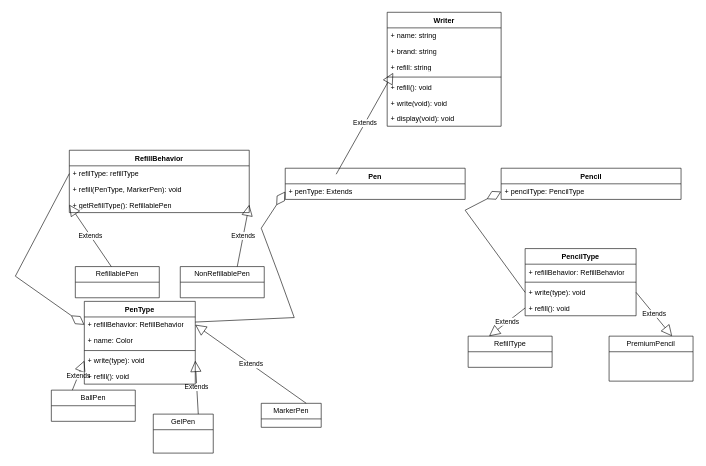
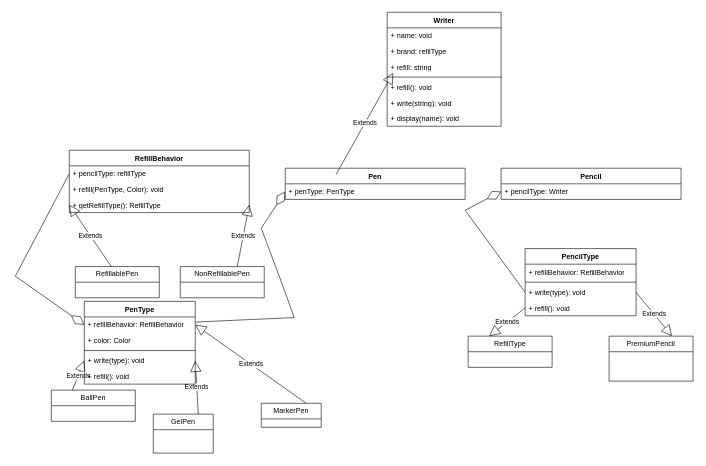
(415, 36) -> (411, 36)
(417, 52) -> (423, 52)
(424, 104) -> (428, 104)
(427, 119) -> (428, 119)
(112, 174) -> (114, 174)
(133, 190) -> (124, 190)
(322, 192) -> (322, 192)
(547, 192) -> (540, 192)
(128, 206) -> (123, 206)
(110, 341) -> (111, 341)
